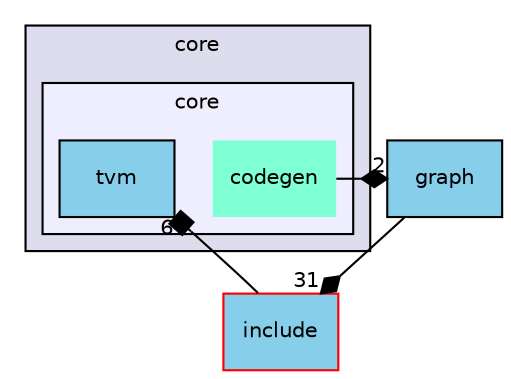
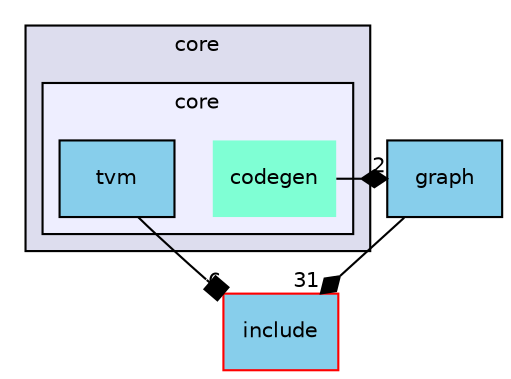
(228, 265) -> (189, 264)
